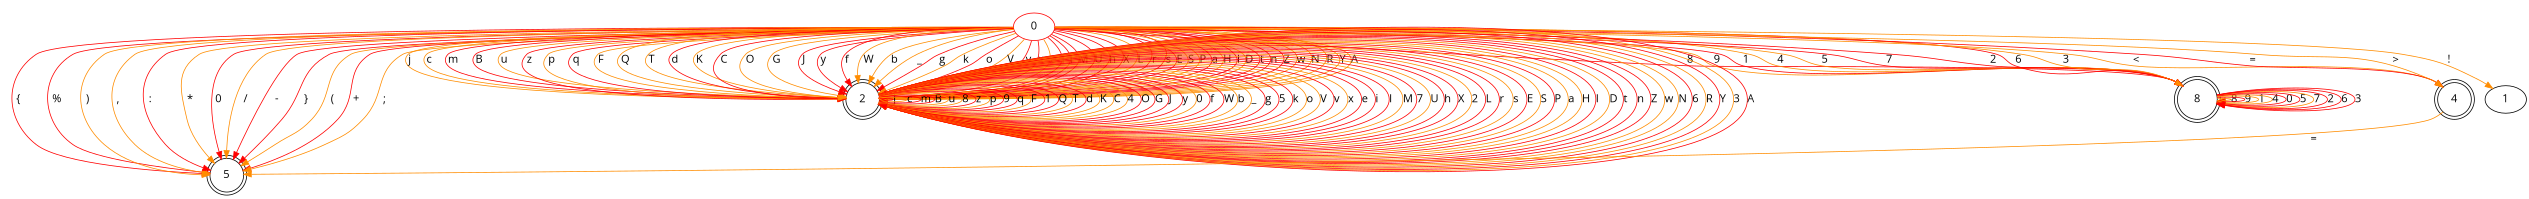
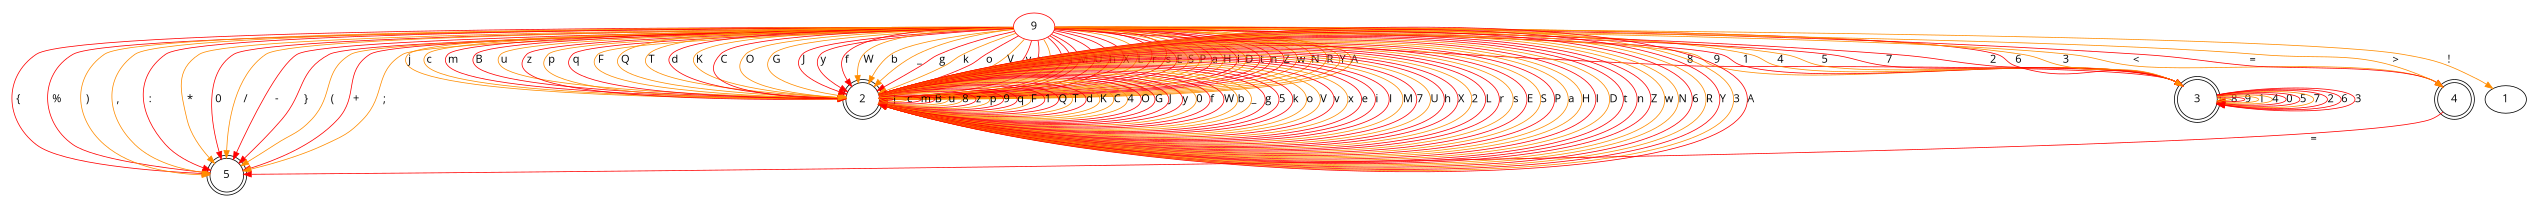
(1034, 27) -> (1034, 27)
(2197, 99) -> (2197, 99)
(1184, 164) -> (1184, 164)
